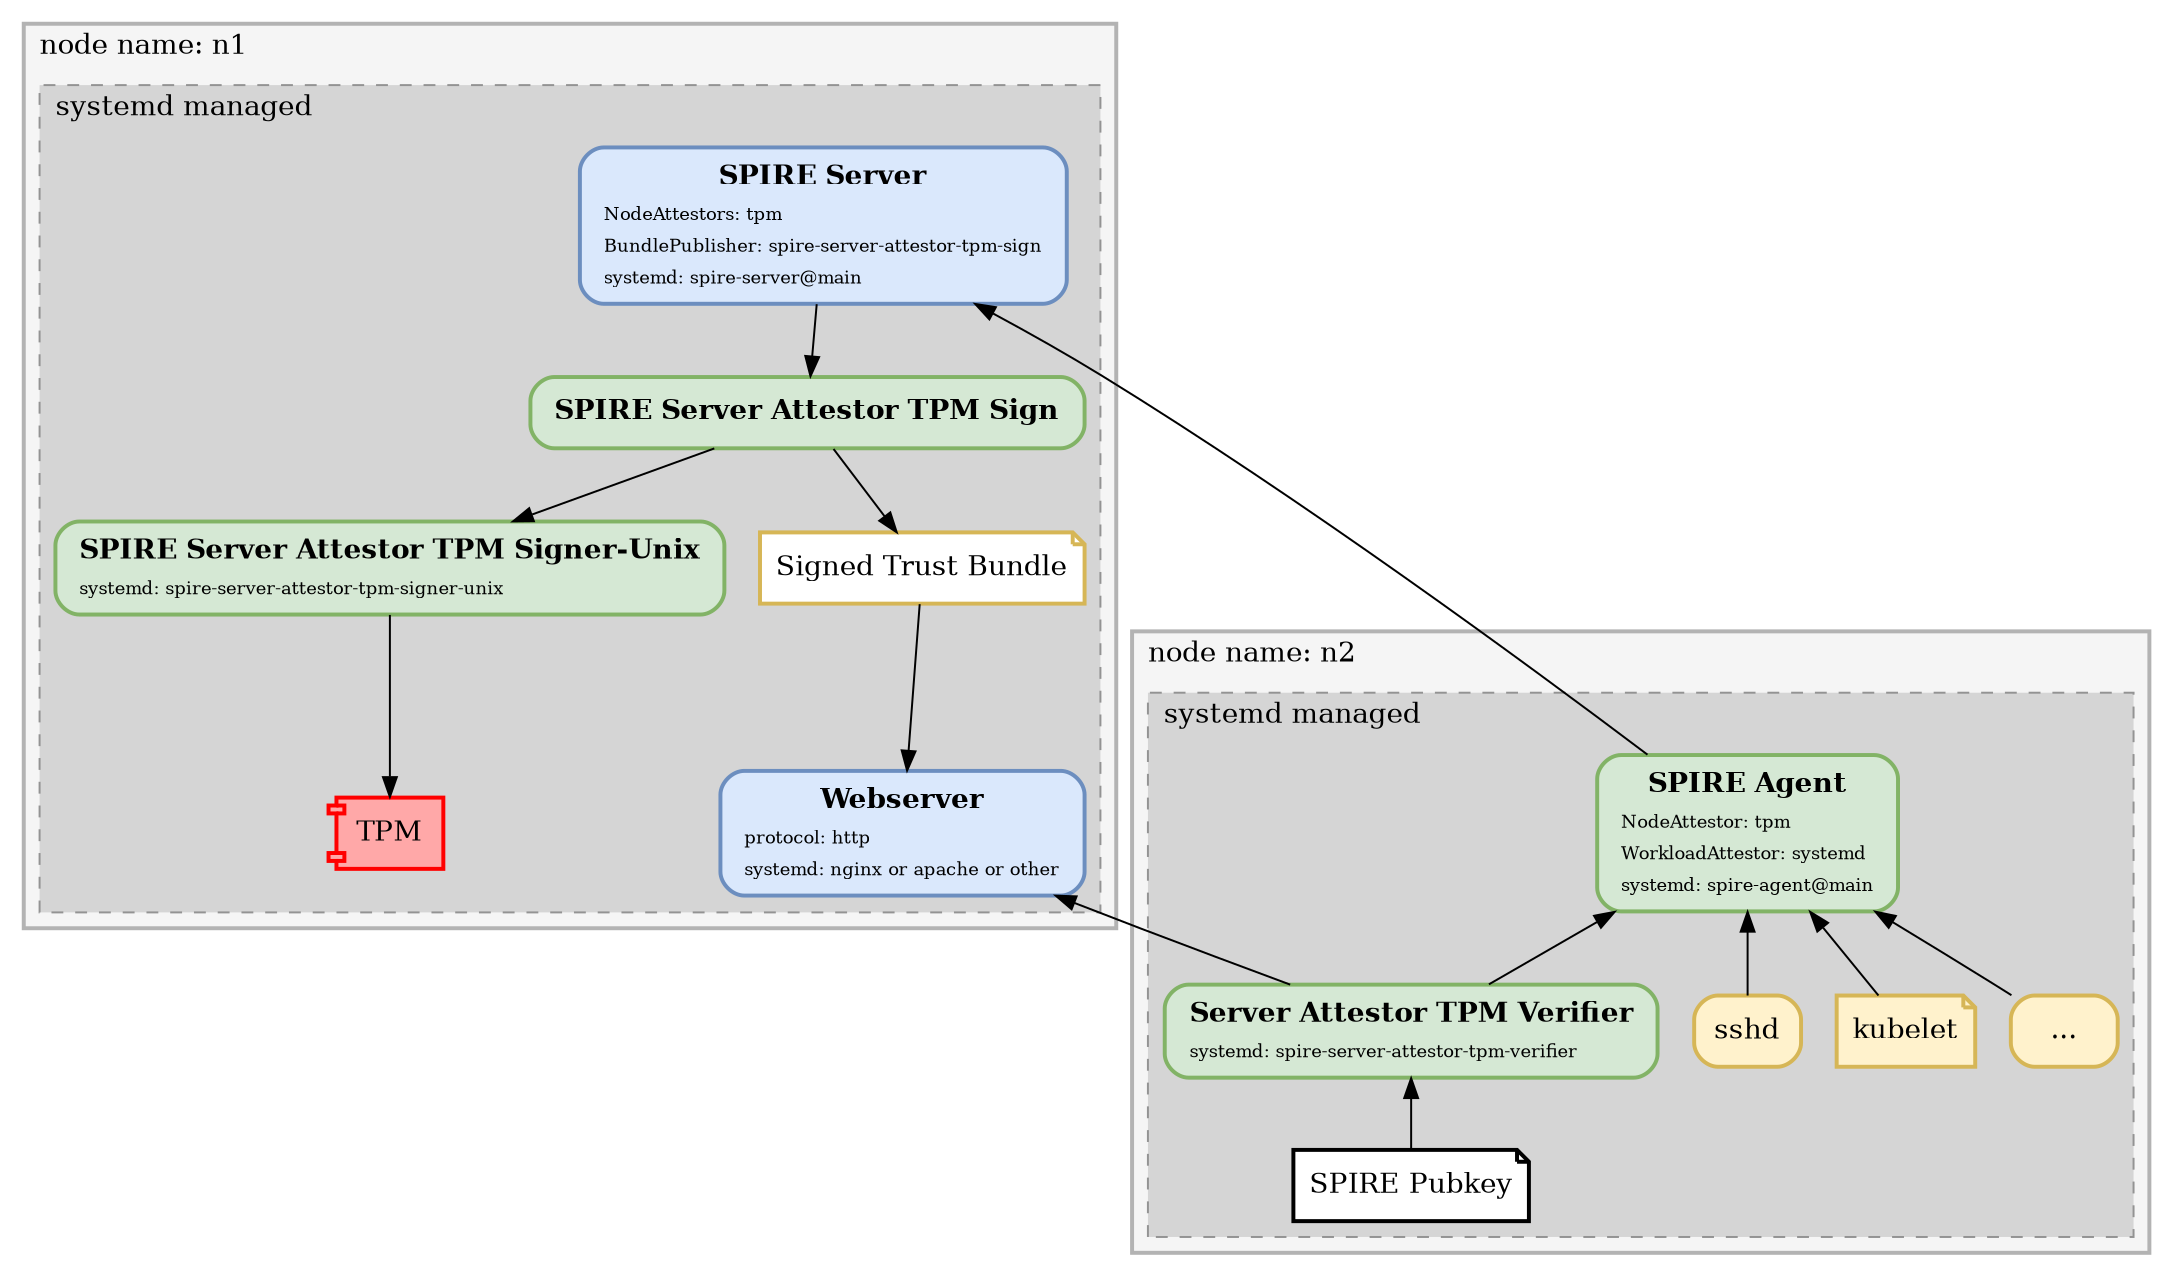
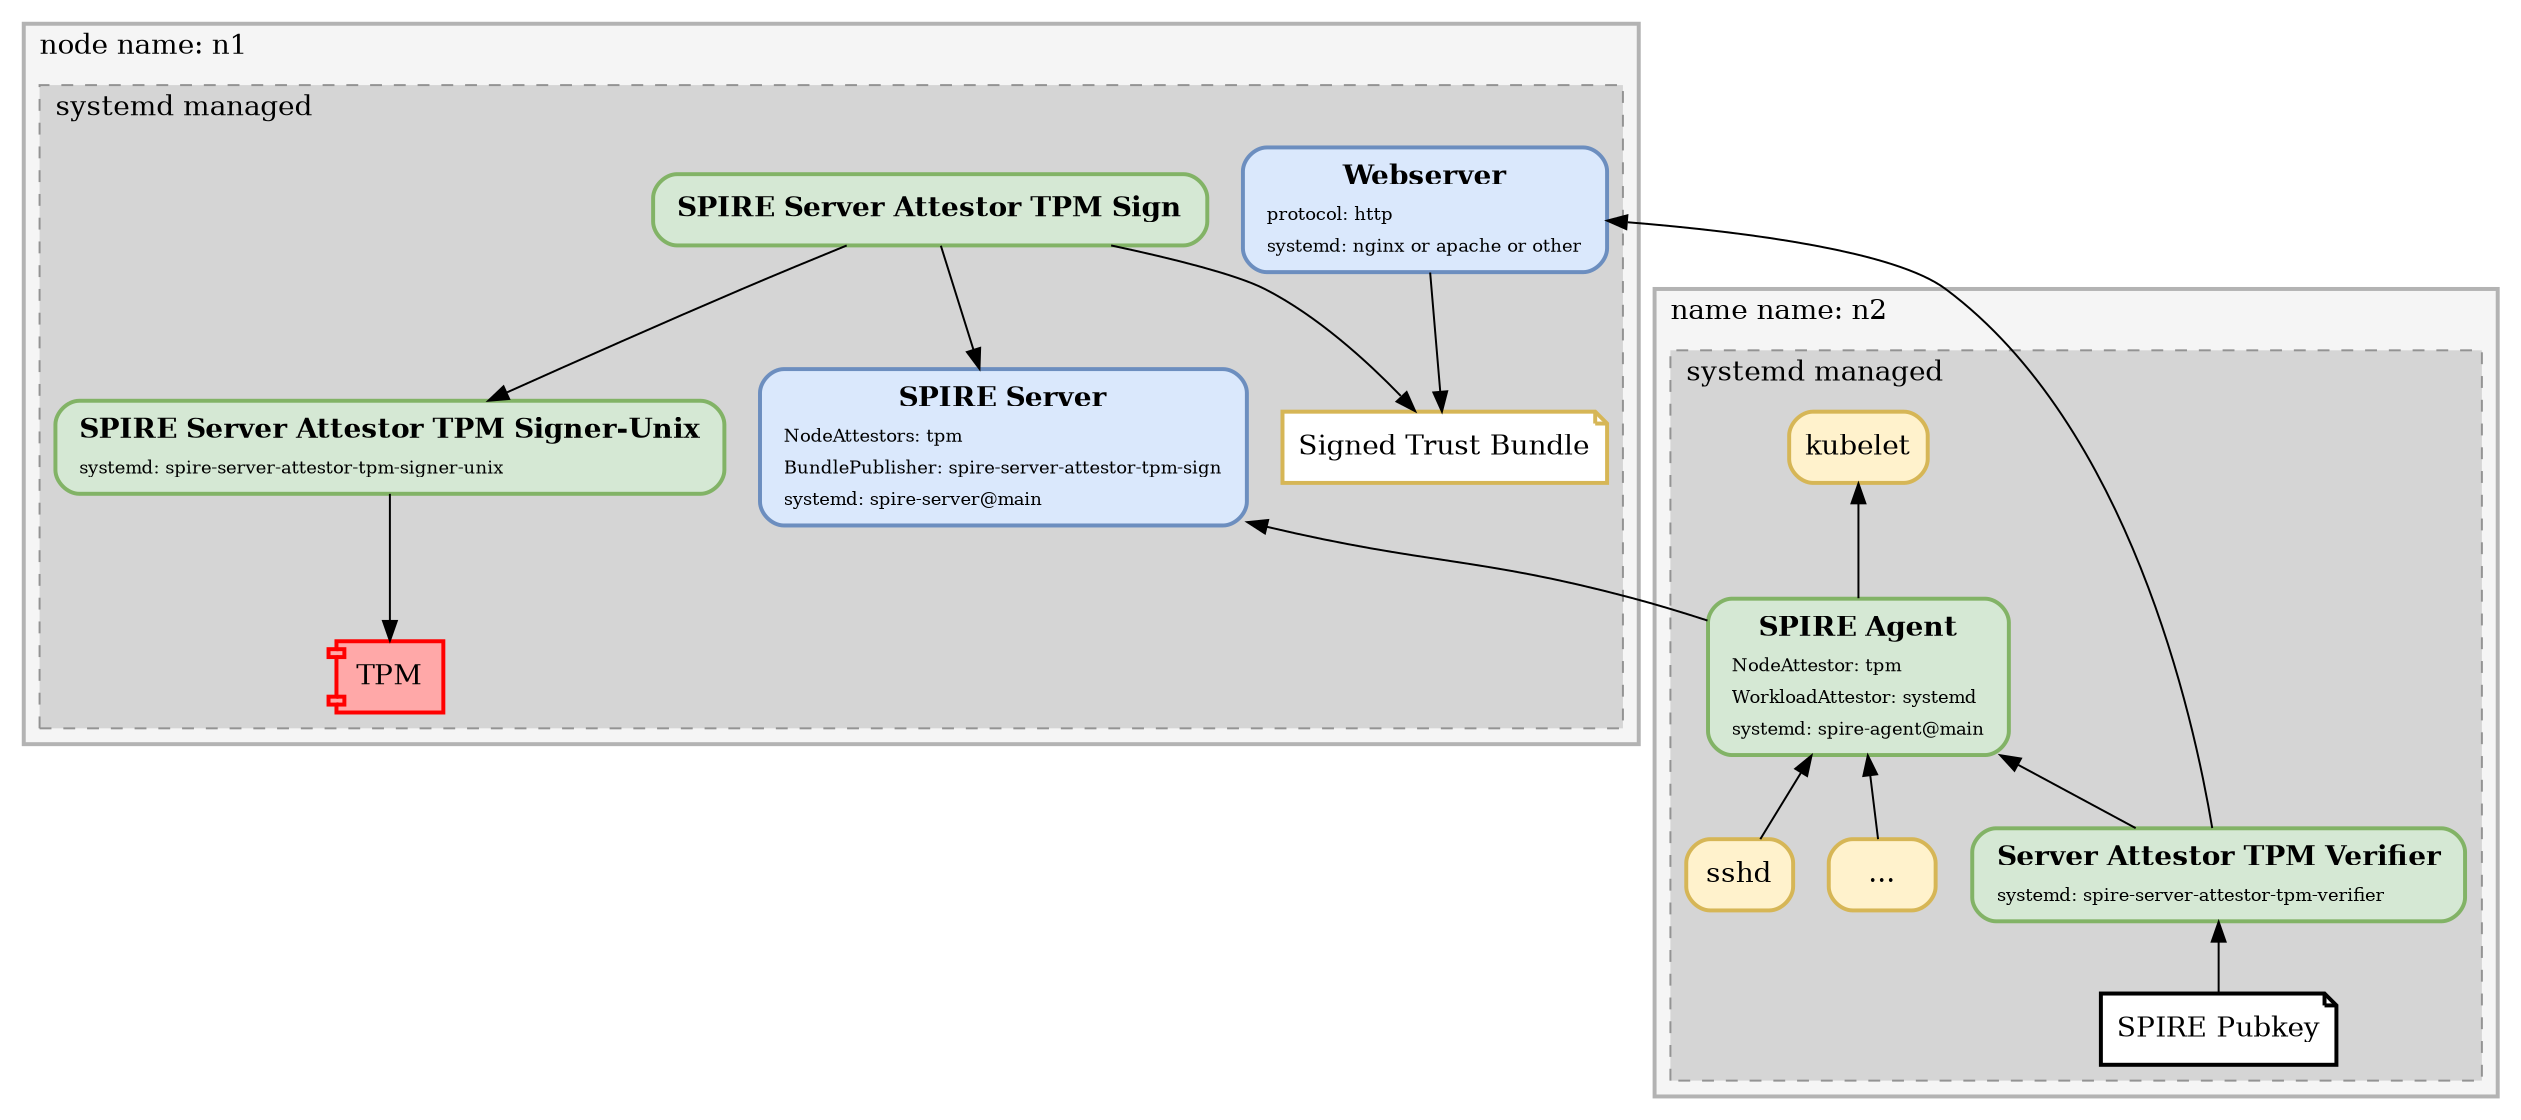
(814, 330) -> (957, 298)
(1253, 654) -> (1779, 312)
(914, 677) -> (1435, 332)
(1851, 962) -> (1858, 551)
(1906, 1031) -> (1858, 447)
